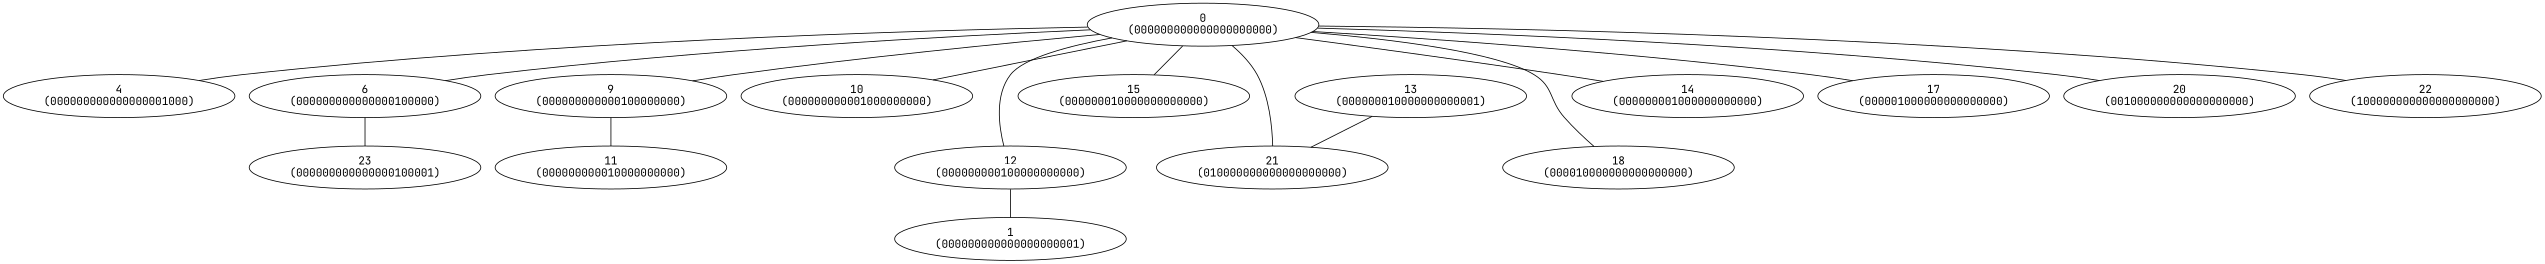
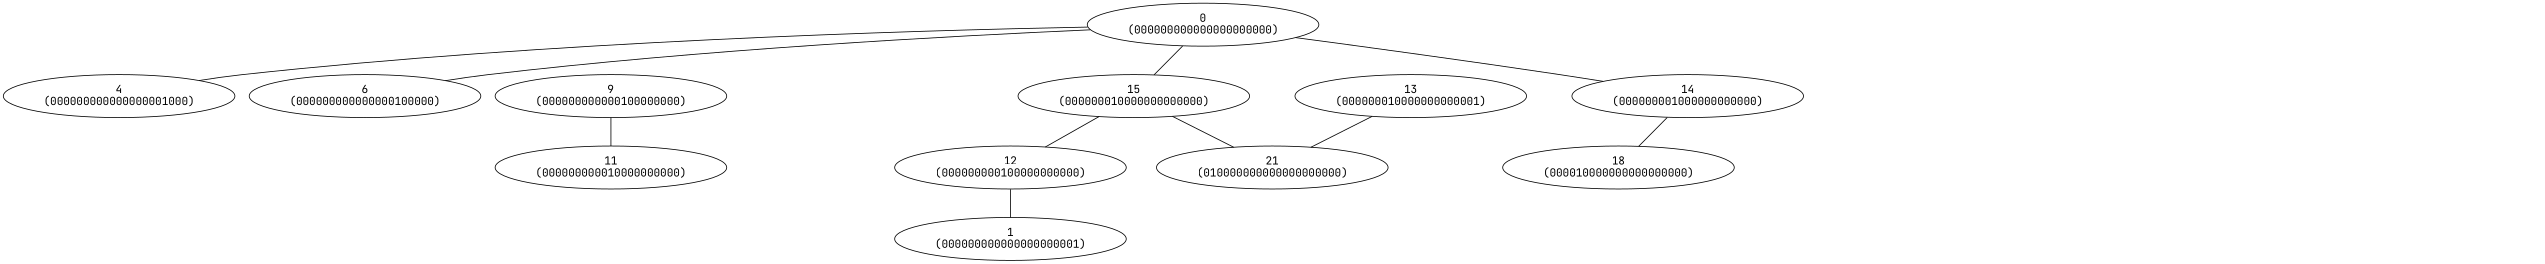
(1471, 54) -> (1653, 132)
(896, 55) -> none
(1017, 69) -> (1072, 132)
(1264, 91) -> (1203, 132)
(857, 96) -> none
(1934, 96) -> none
(2180, 96) -> none
(2425, 96) -> none
(365, 168) -> none
